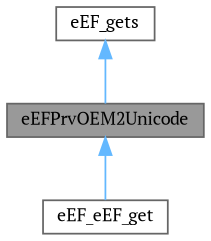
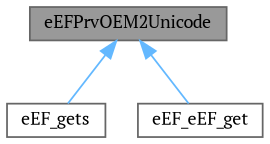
(105, 81) -> (87, 79)
